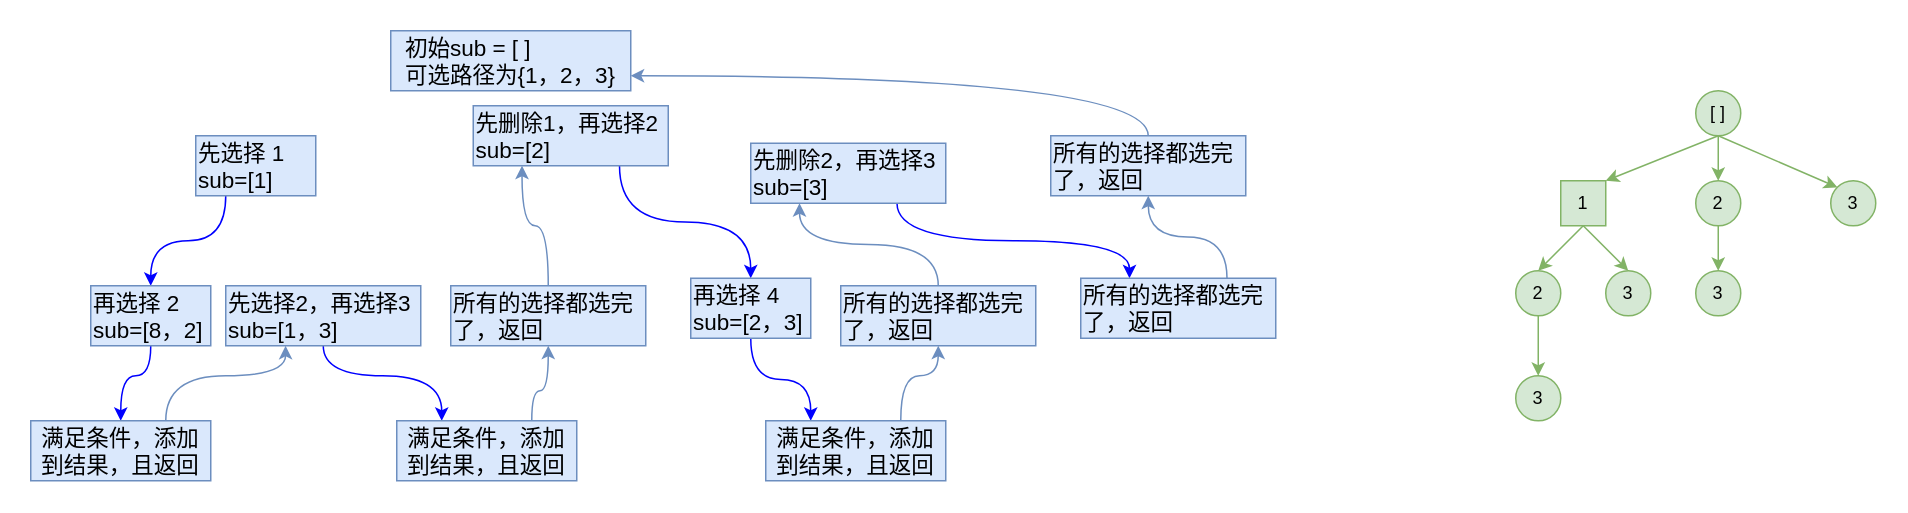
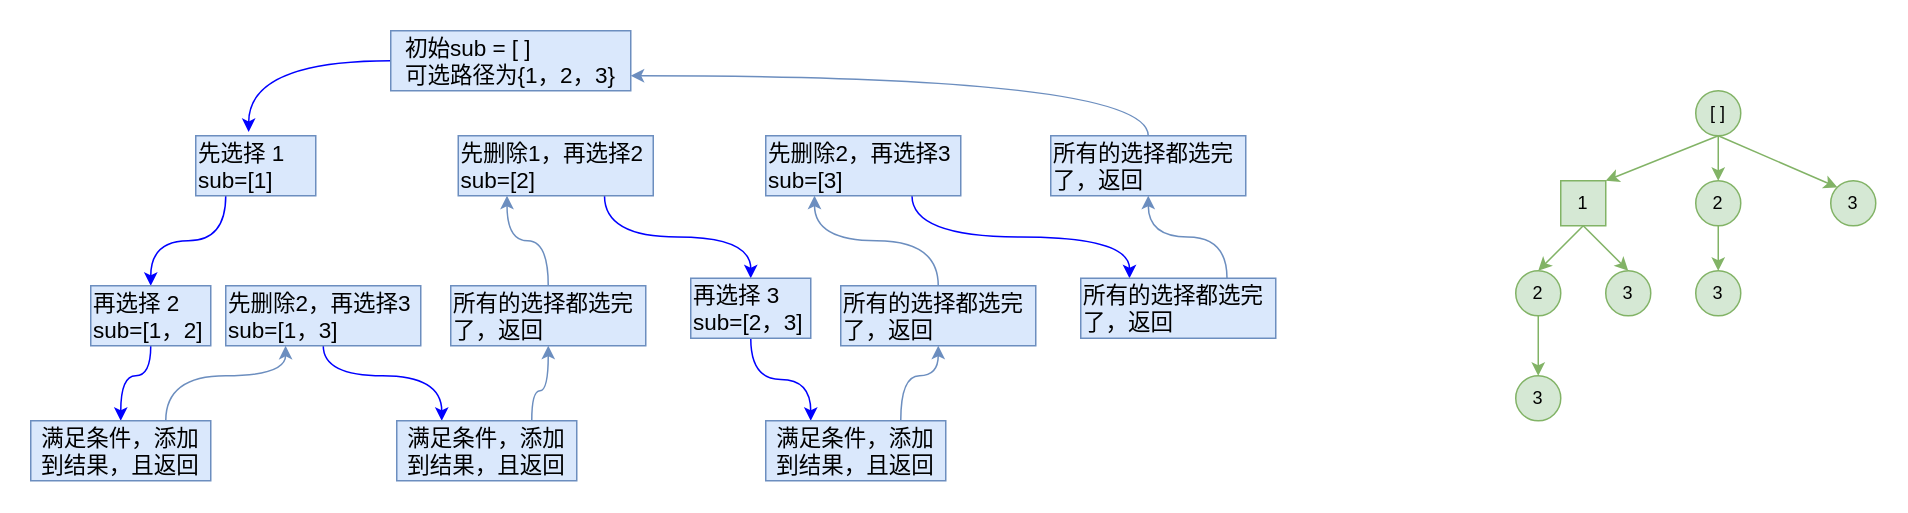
none -> (307, 69)
(571, 136) -> (556, 166)
(848, 173) -> (863, 166)
(743, 308) -> (743, 308)
(143, 316) -> (143, 316)
(302, 316) -> (302, 316)
